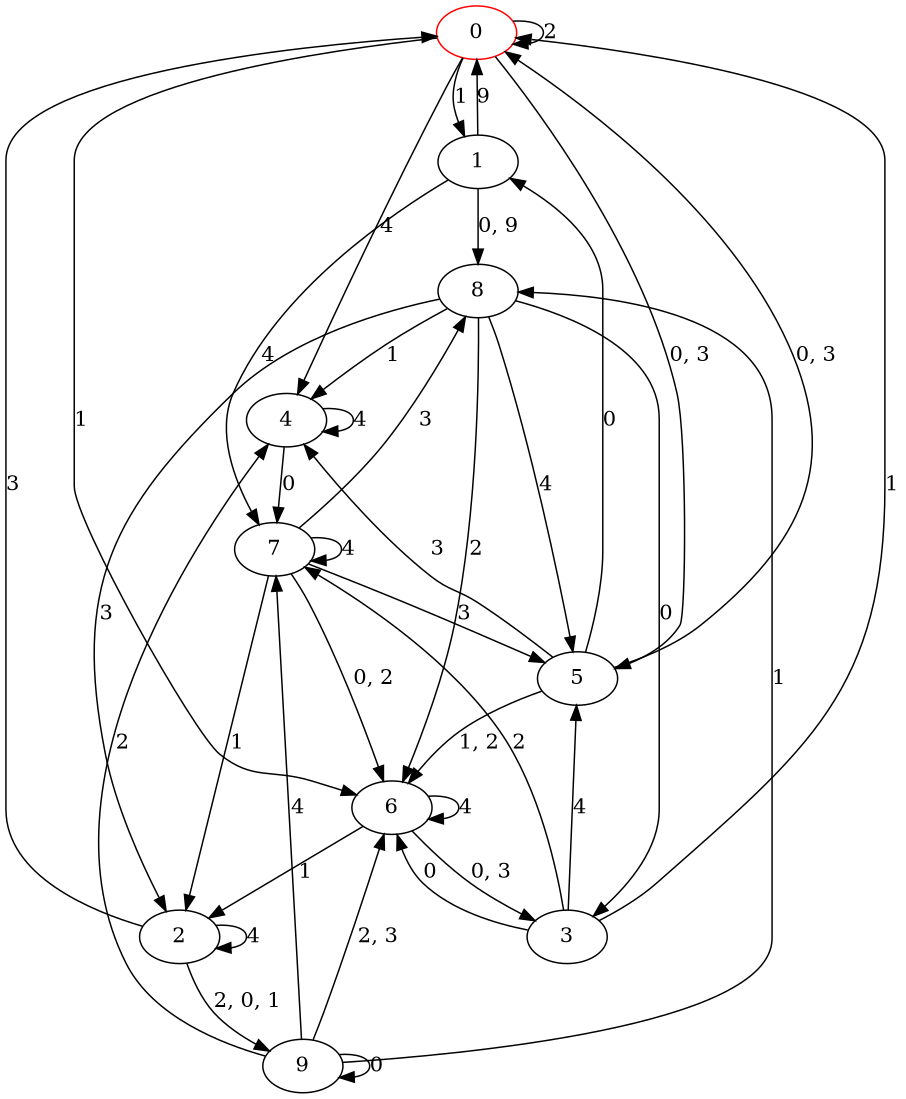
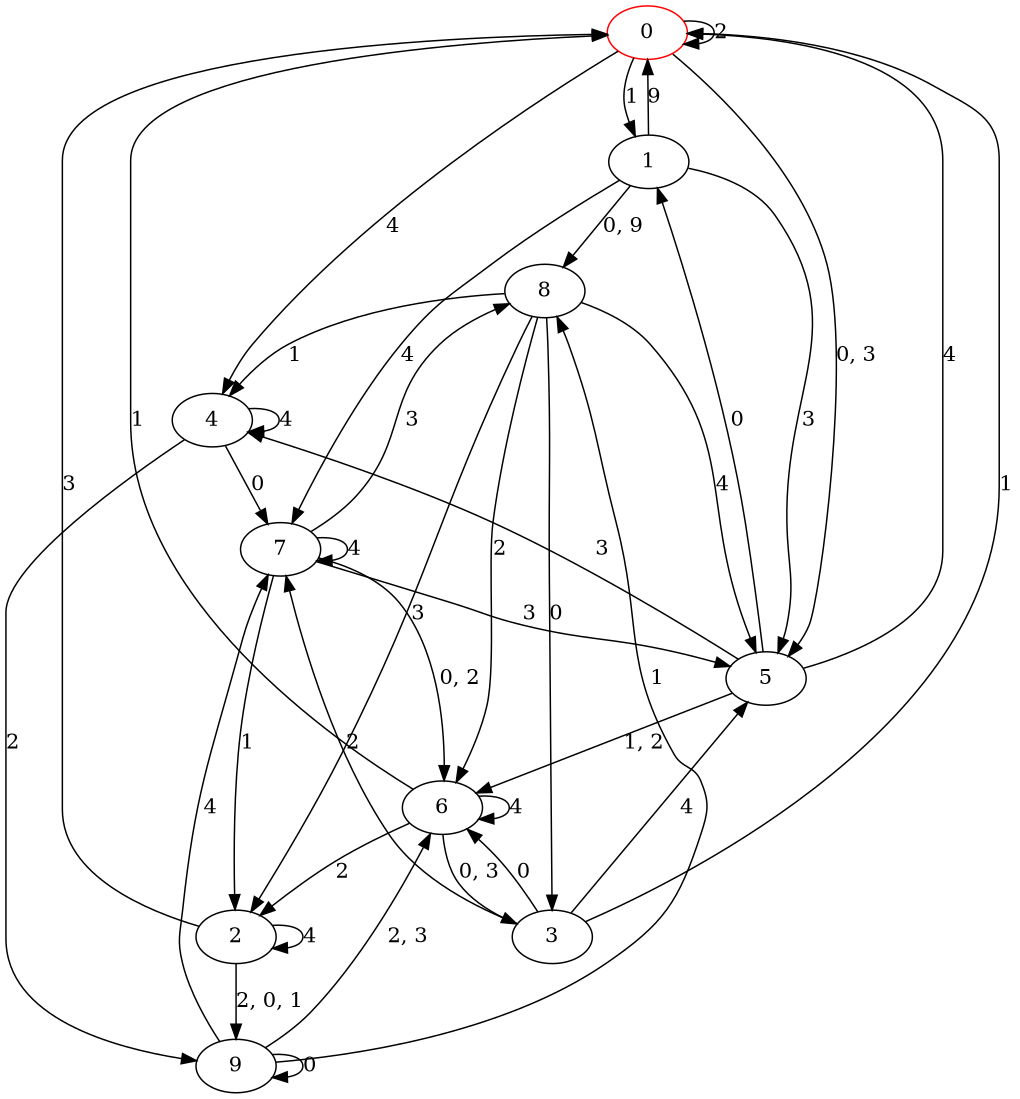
(74, 342) -> (131, 283)
(817, 356) -> (950, 356)
none -> (807, 374)
(103, 797) -> (6, 764)
(306, 872) -> (343, 872)
